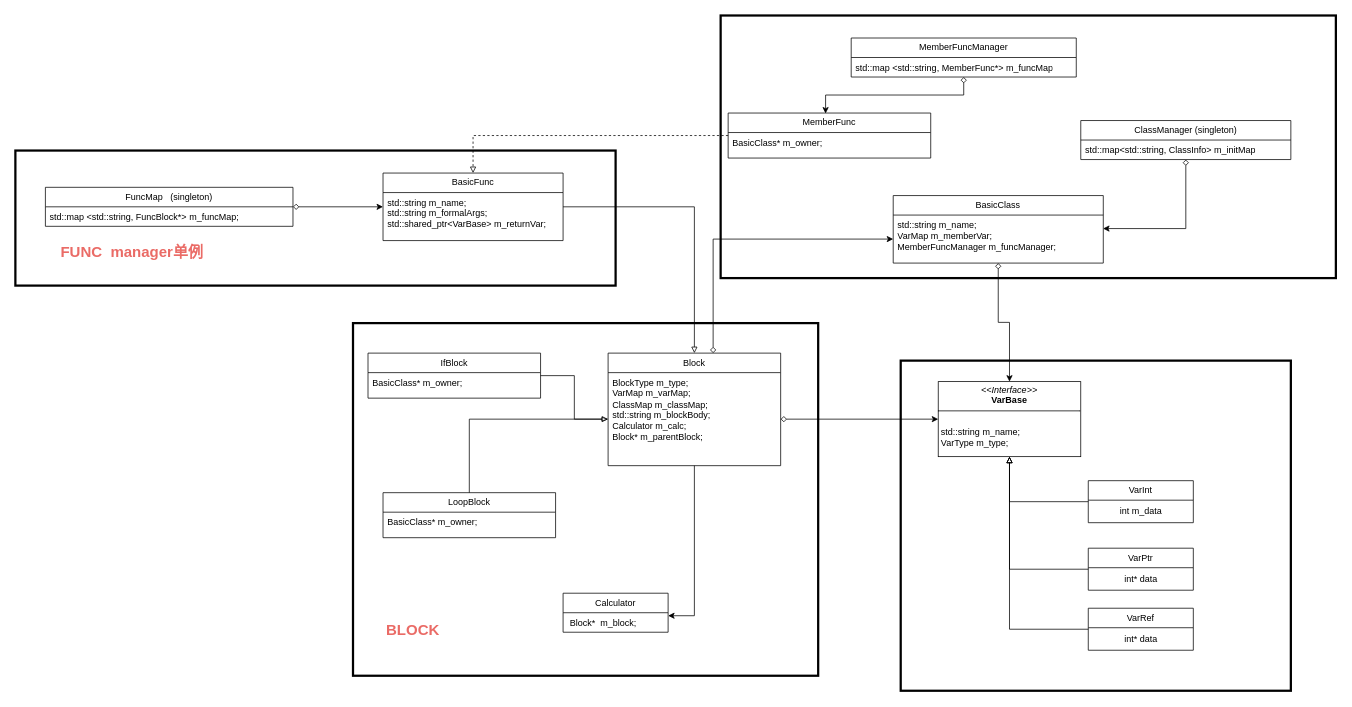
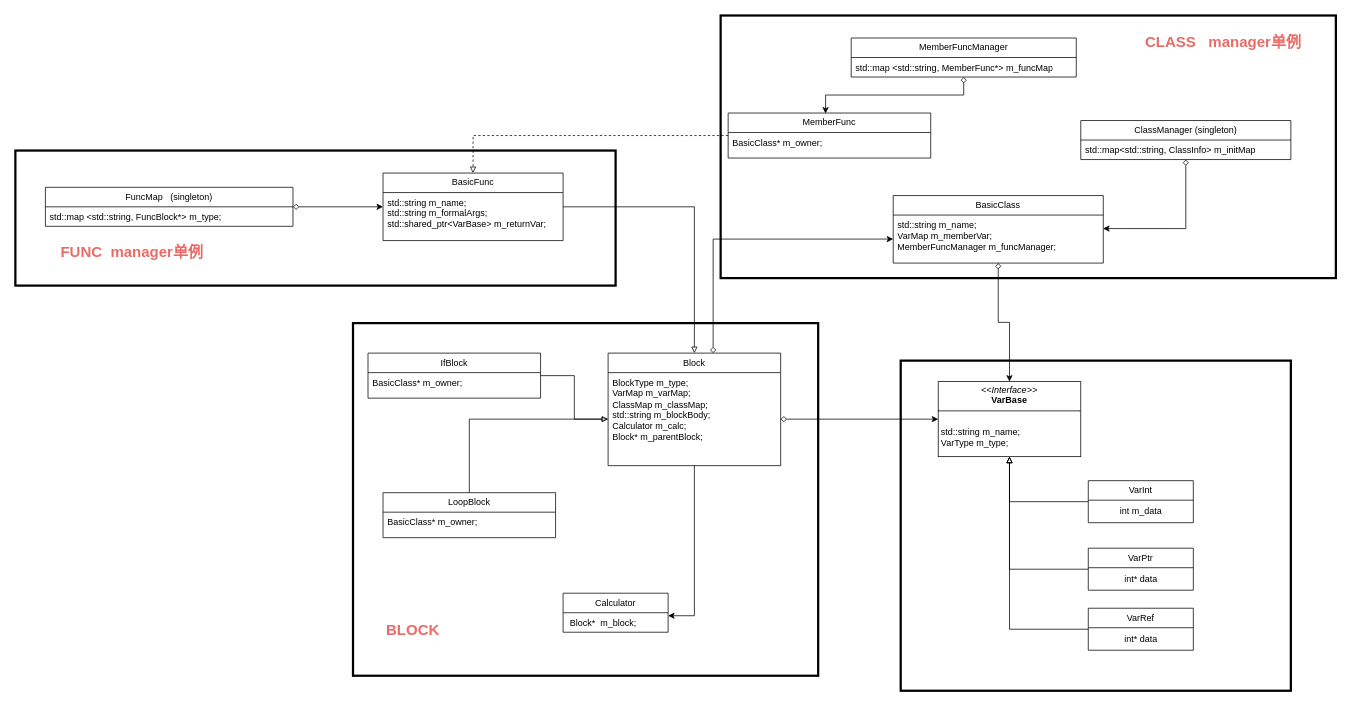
none -> (1223, 42)
(150, 217) -> (143, 217)
